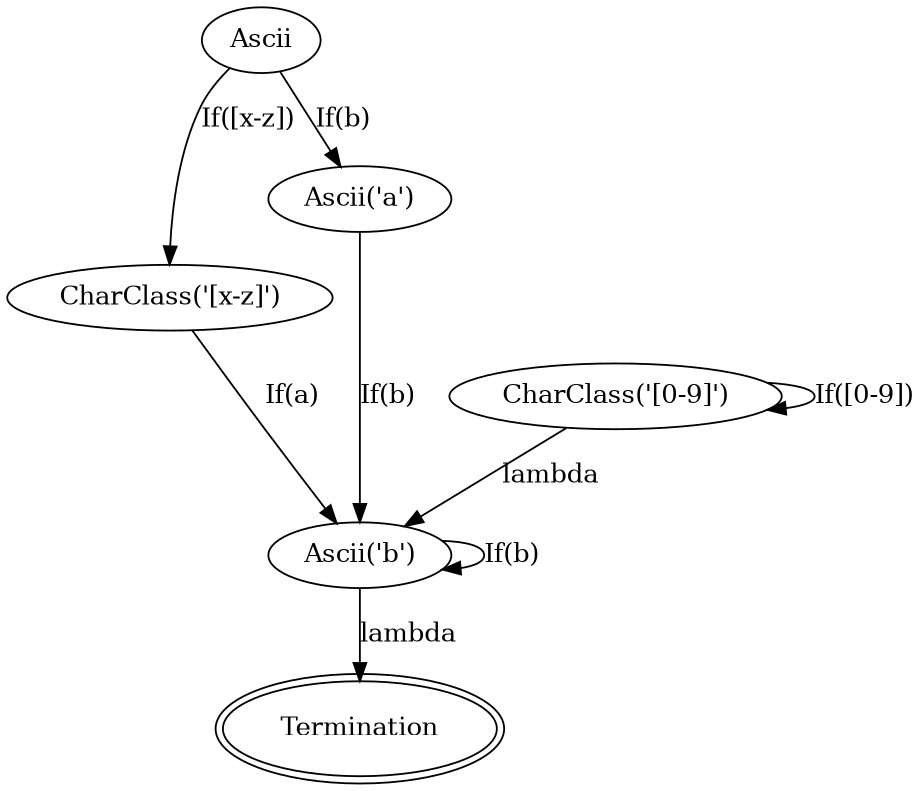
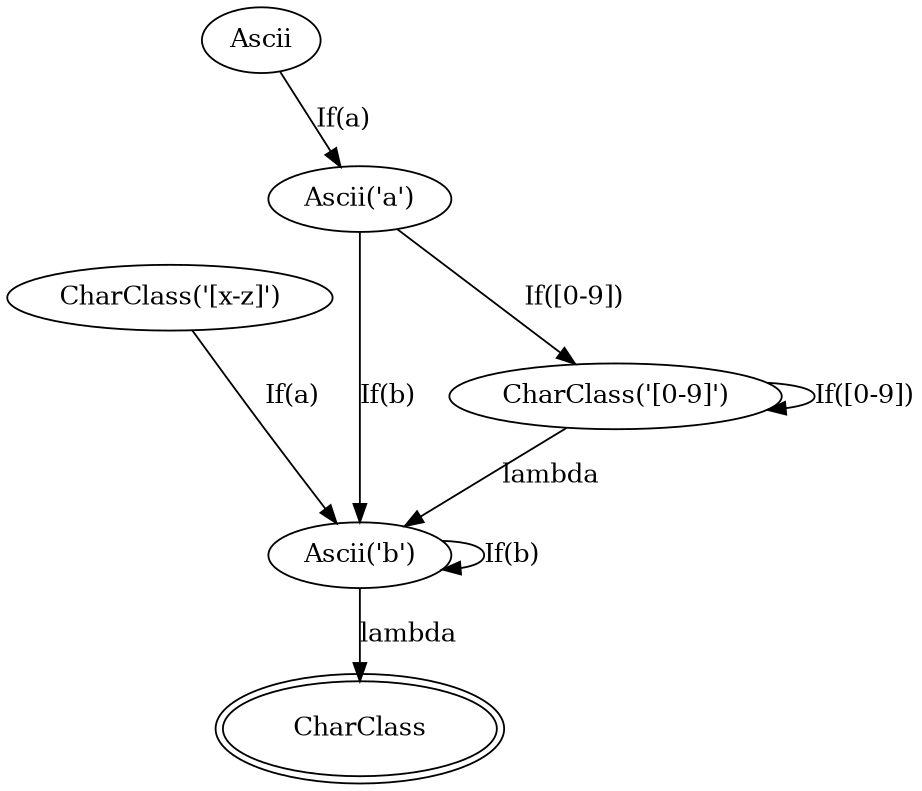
(343, 120) -> (343, 120)
(184, 151) -> none
none -> (479, 291)
(360, 729) -> (360, 729)
